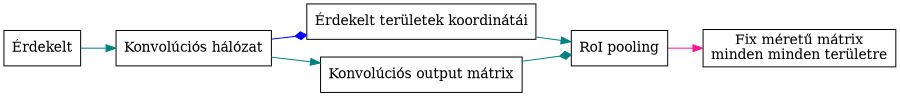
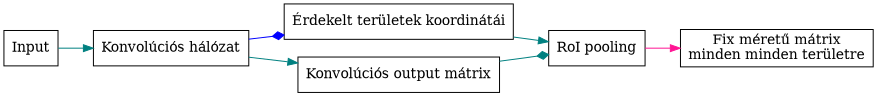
(42, 48) -> (31, 48)
